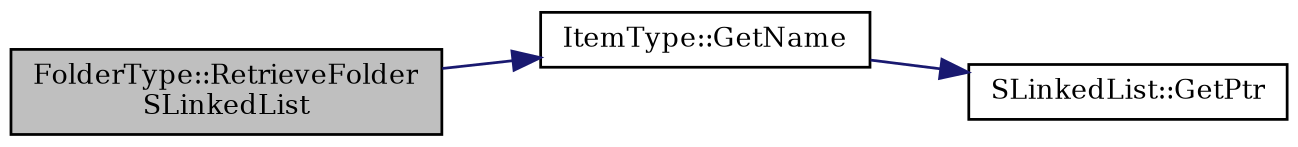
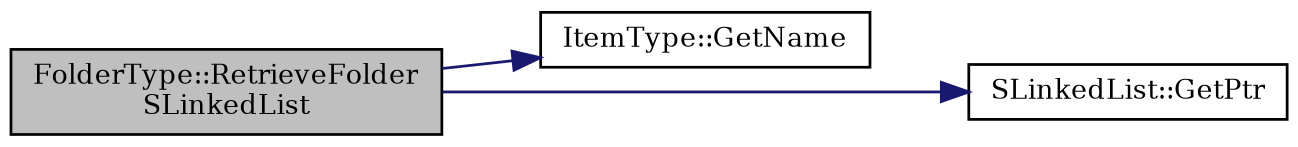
(905, 64) -> (692, 92)
